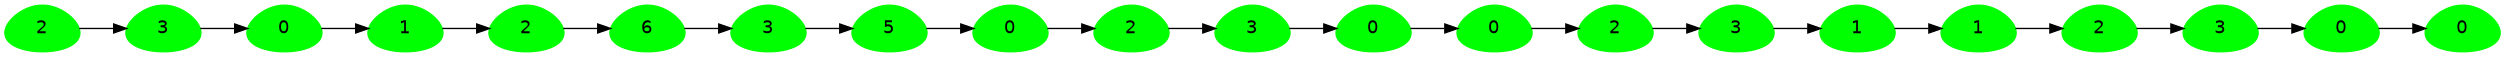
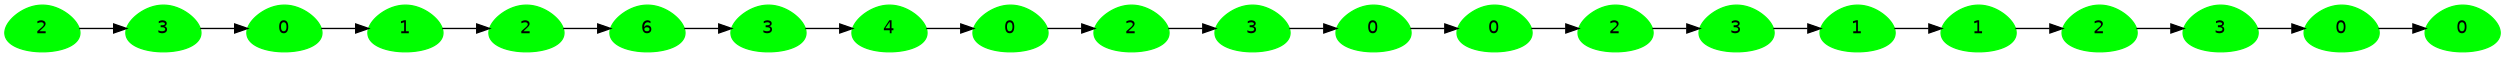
(889, 28) -> (889, 28)
